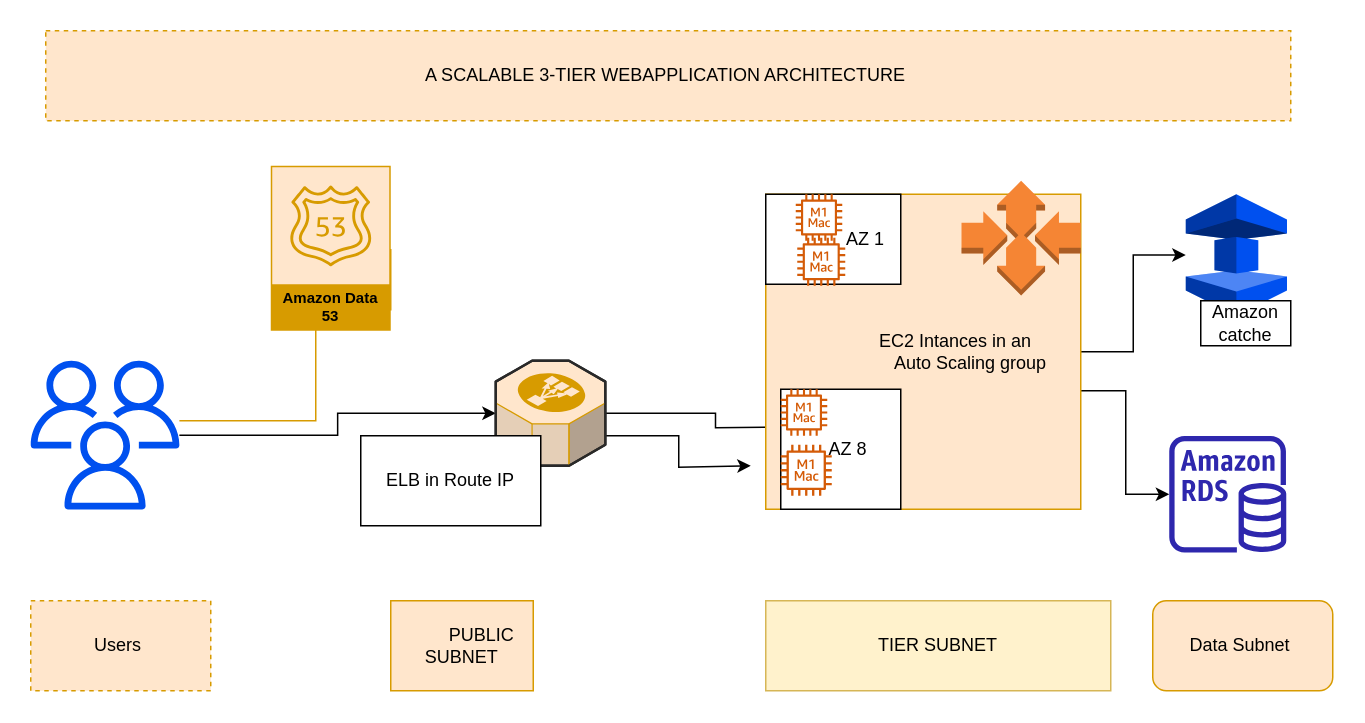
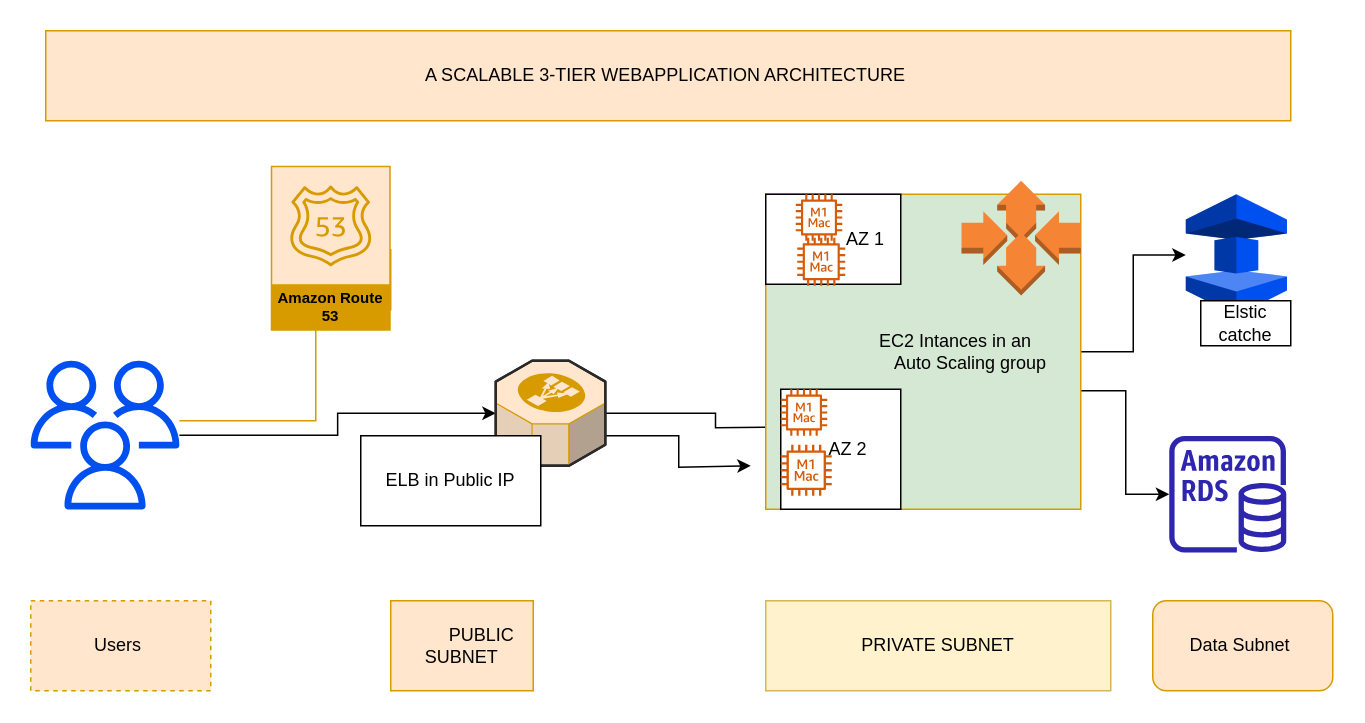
(668, 76) -> (668, 76)
(331, 316) -> (331, 307)
(1246, 323) -> (1246, 323)
(923, 352) -> (923, 352)
(841, 449) -> (841, 449)
(451, 481) -> (451, 481)
(938, 646) -> (938, 646)
